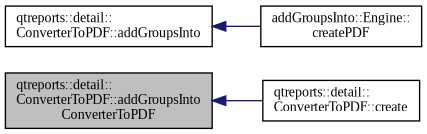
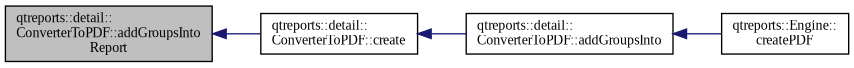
(341, 26) -> (785, 34)
none -> (449, 34)
(109, 101) -> (109, 34)
